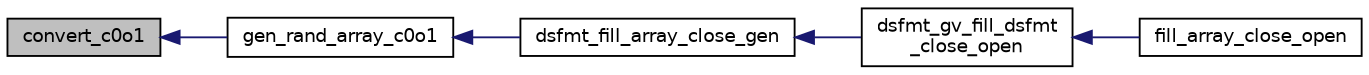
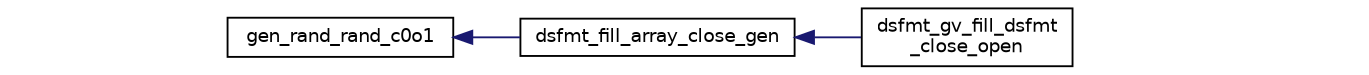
(84, 37) -> none
(340, 37) -> (340, 37)
(1251, 37) -> none
